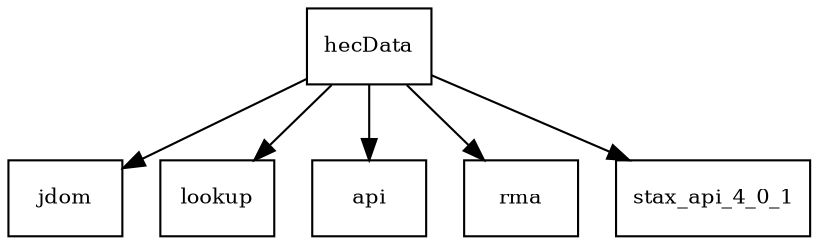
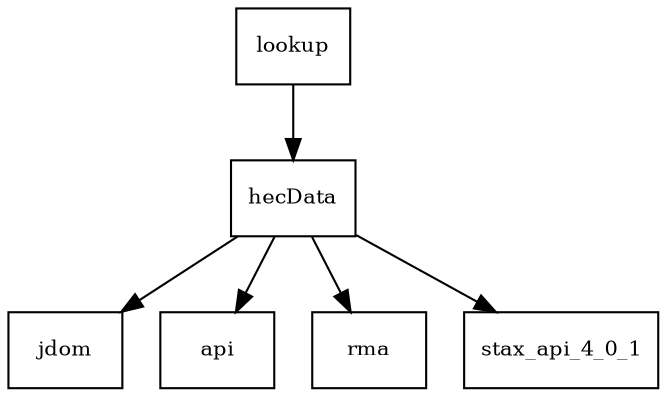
(301, 115) -> (293, 112)
